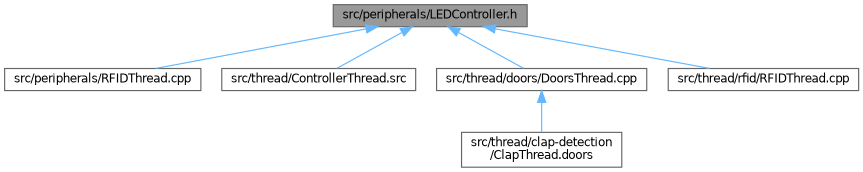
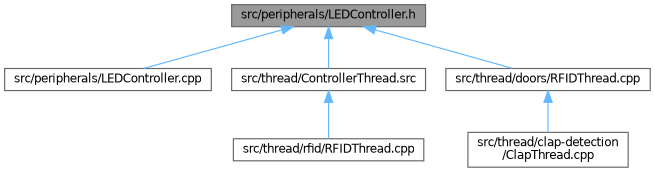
(602, 49) -> (329, 121)
(103, 80) -> (108, 80)
(542, 80) -> (548, 80)
(542, 150) -> (548, 150)
